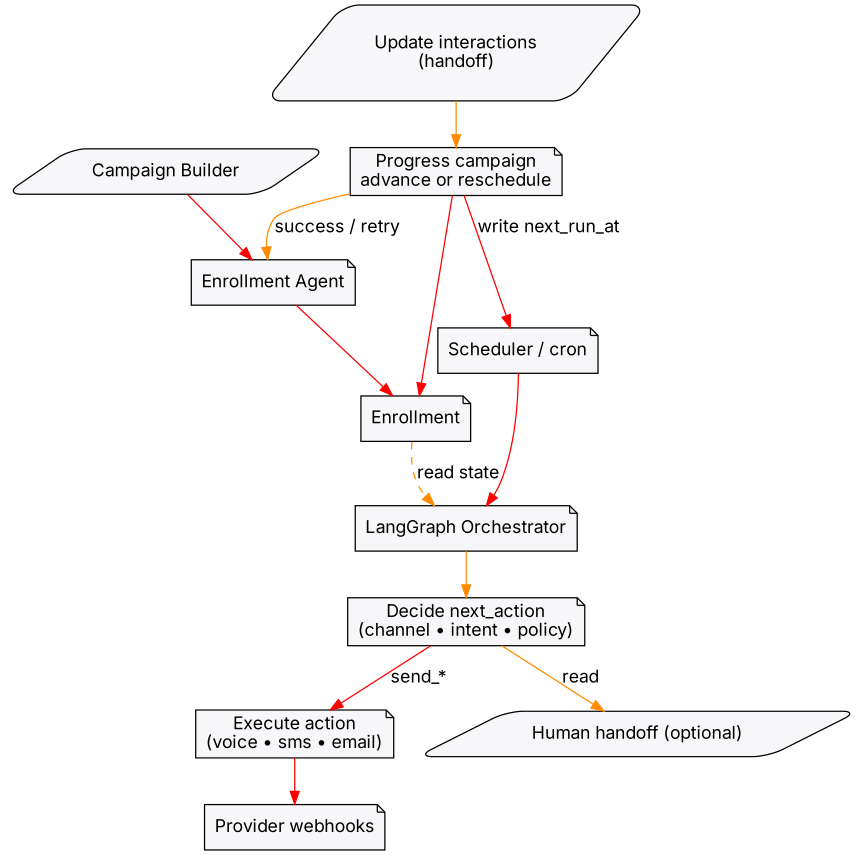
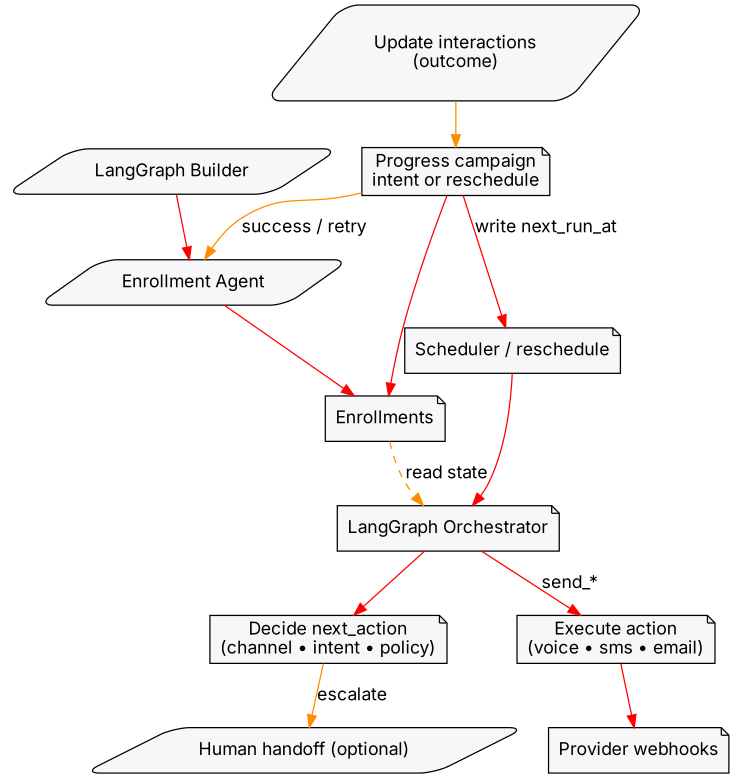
(456, 53) -> (456, 53)
(166, 172) -> (172, 172)
(456, 172) -> (456, 172)
(273, 282) -> (194, 282)
(518, 351) -> (513, 351)
(416, 419) -> (385, 419)
(466, 568) -> (394, 579)
(386, 674) -> (526, 580)
(581, 678) -> (352, 696)
